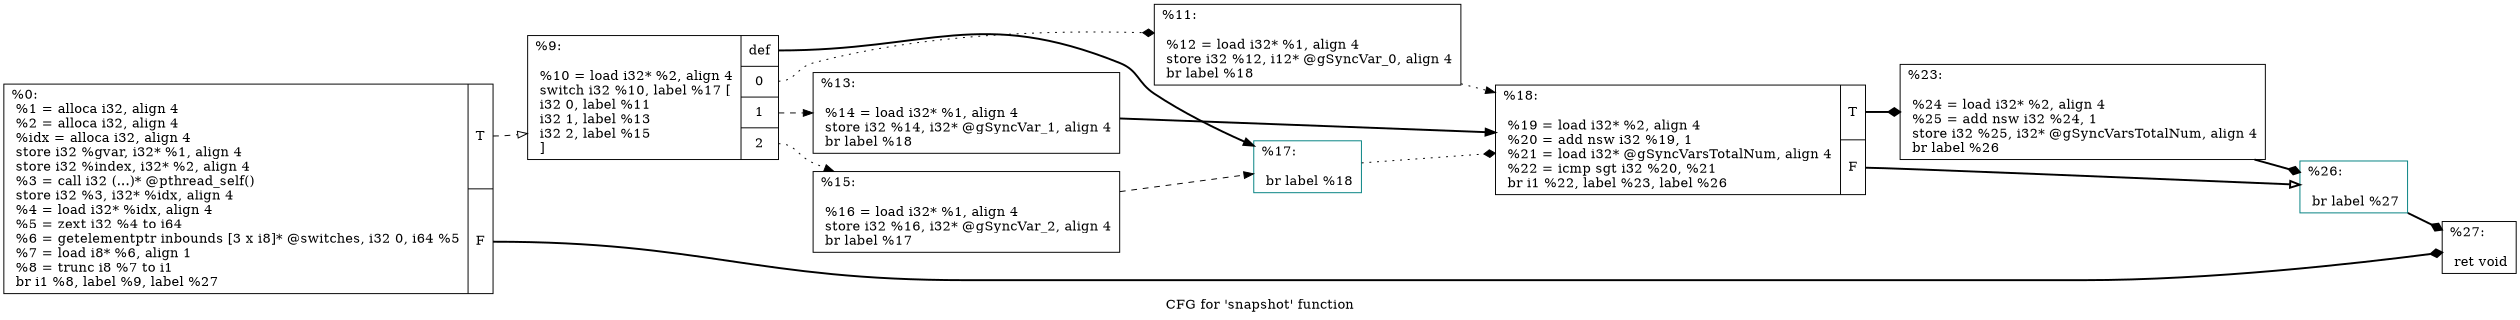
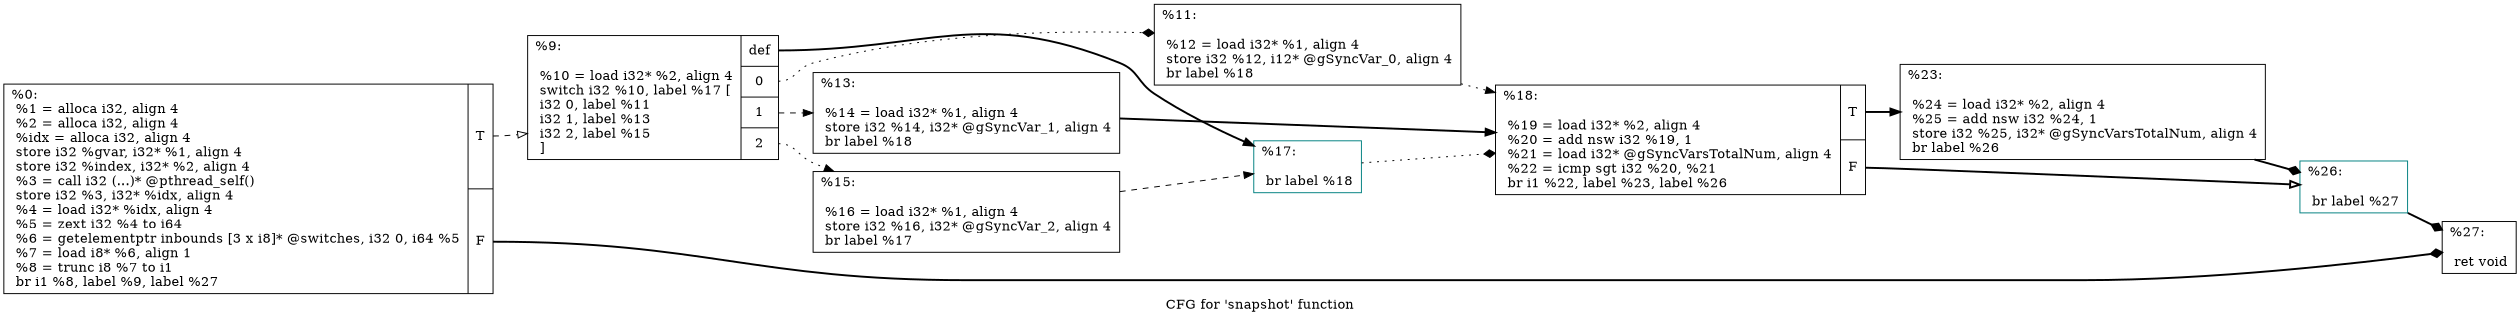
(1877, 112) -> (1878, 112)
